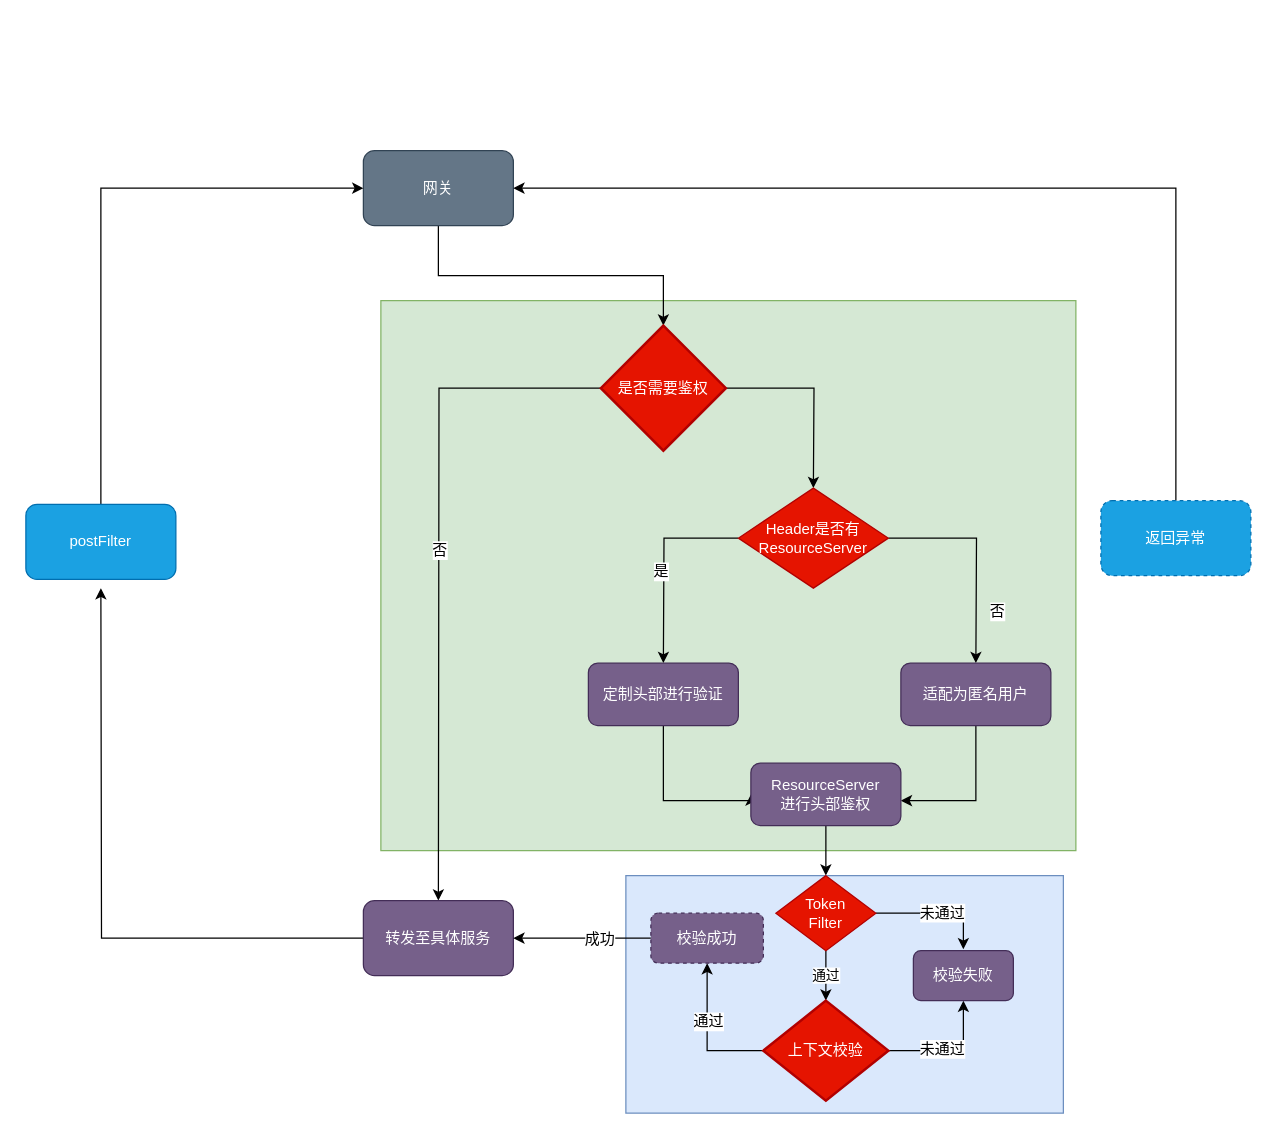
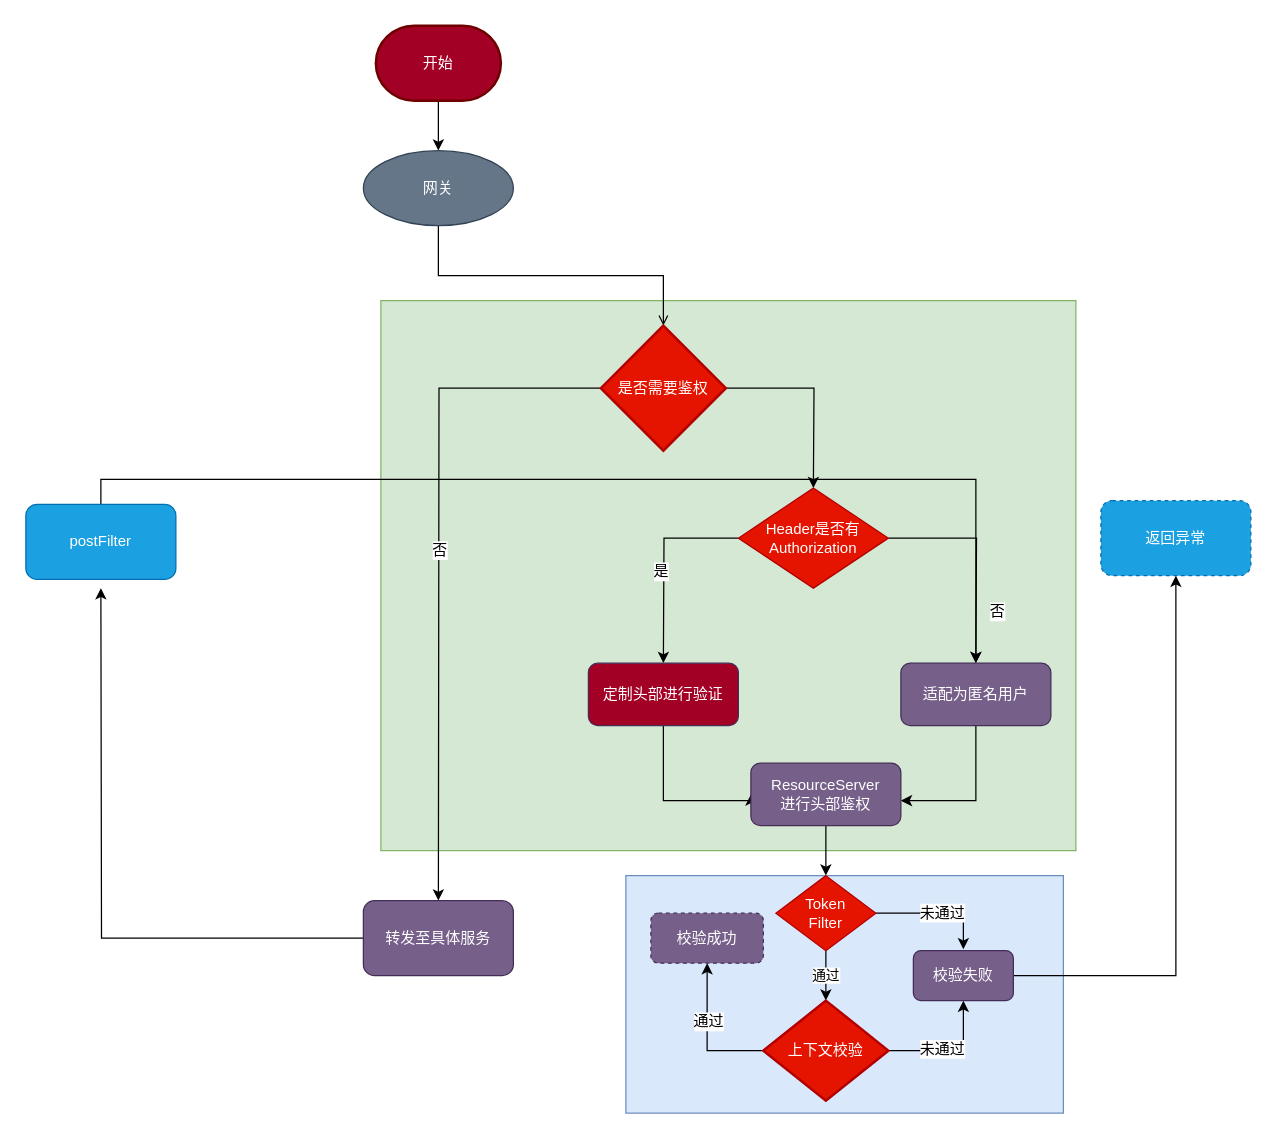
none -> (438, 63)
none -> (438, 122)
(438, 188) -> (438, 188)
(1004, 188) -> none
(101, 208) -> (565, 479)
(663, 316) -> (663, 318)
(813, 538) -> (813, 538)
(663, 694) -> (663, 694)
none -> (1176, 861)
(586, 938) -> none
